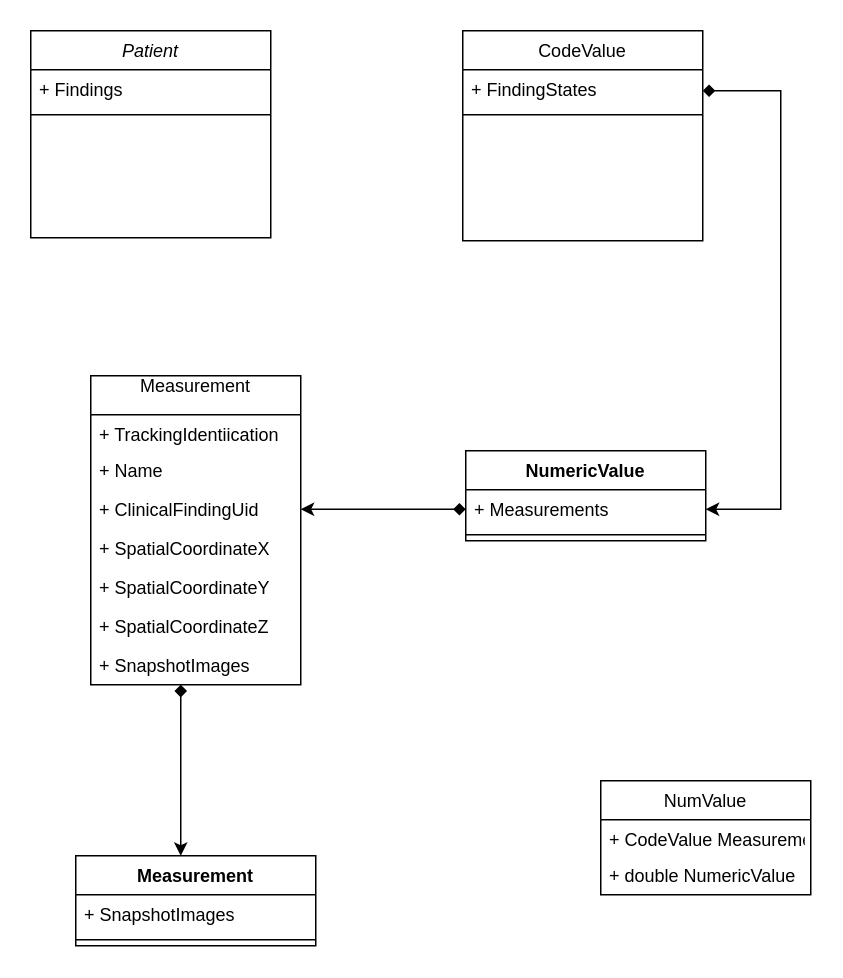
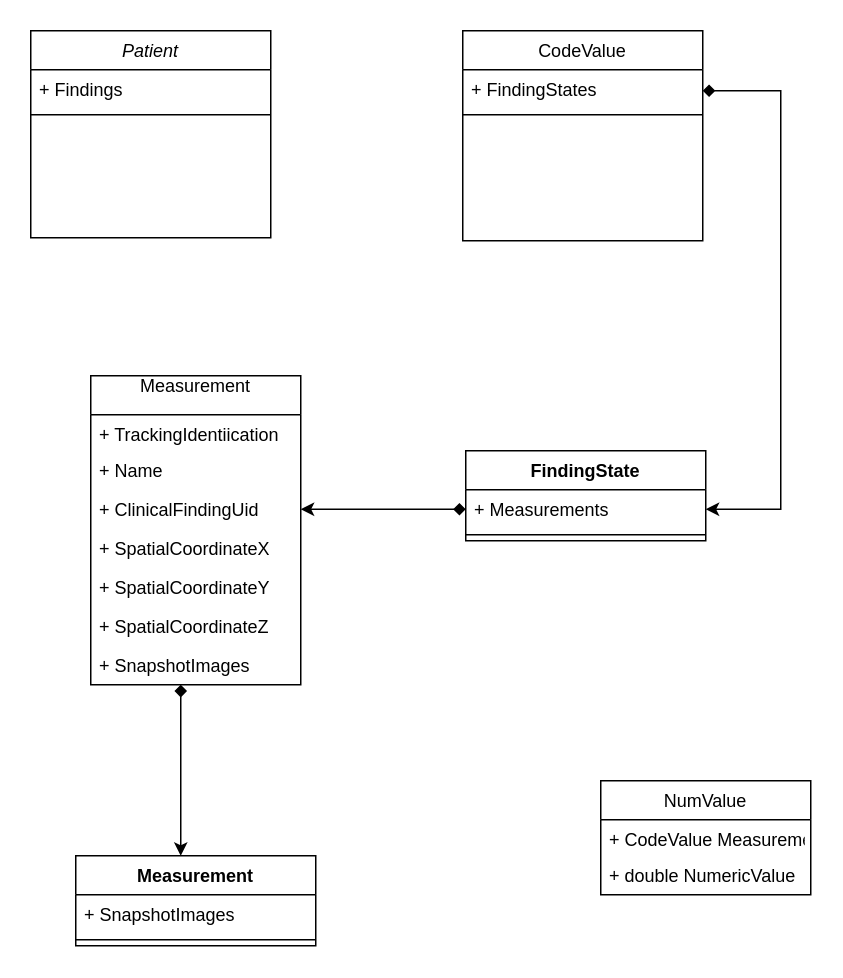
(585, 471) -> (585, 471)
